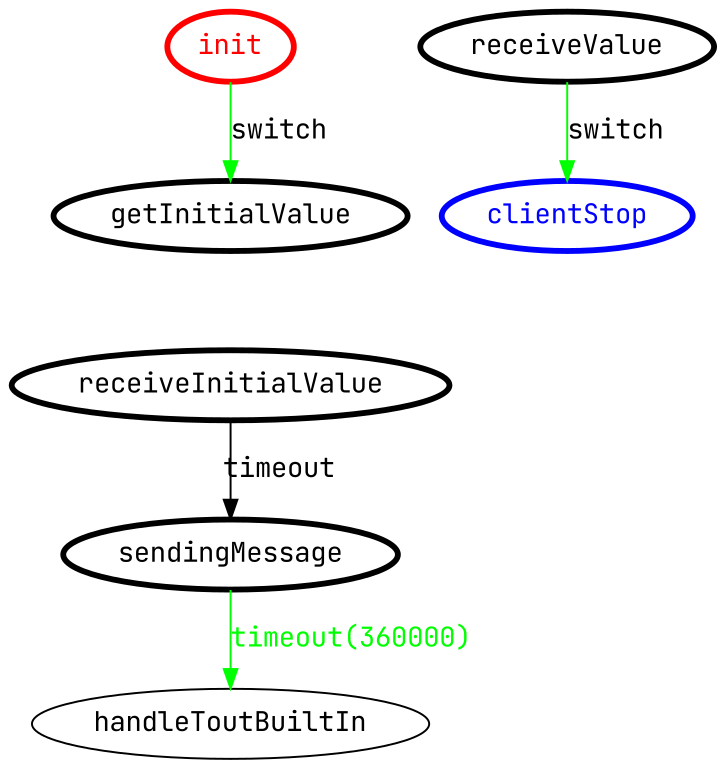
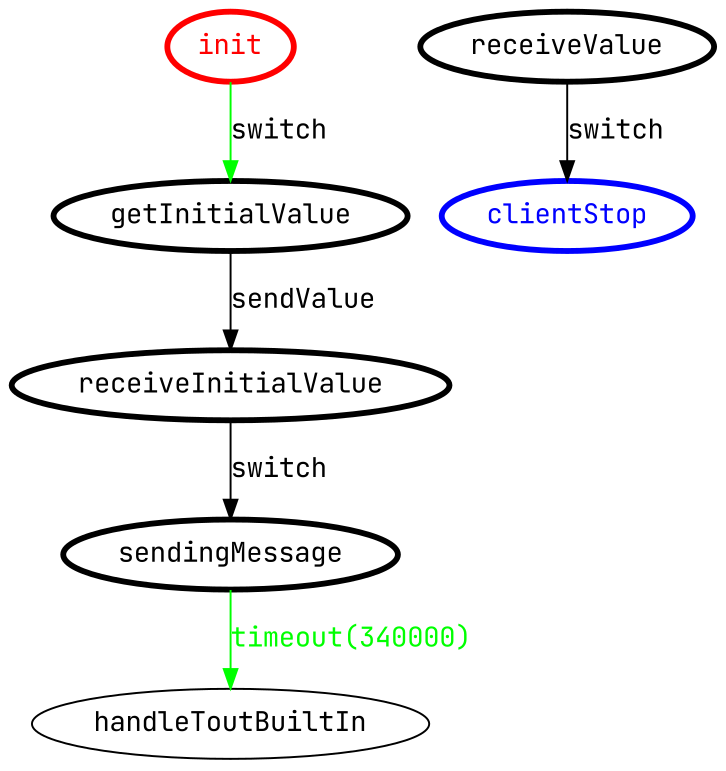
(567, 122) -> (567, 122)
none -> (231, 291)
(279, 470) -> (279, 470)
(351, 639) -> (351, 639)
